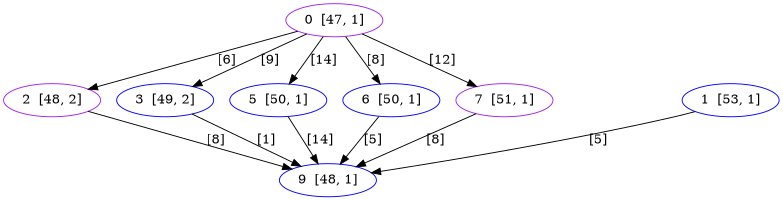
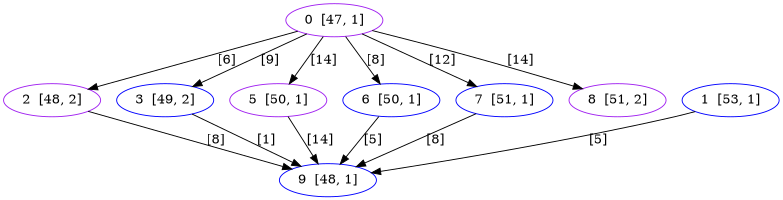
(278, 100) -> (278, 100)
(504, 100) -> (504, 100)
none -> (618, 100)
